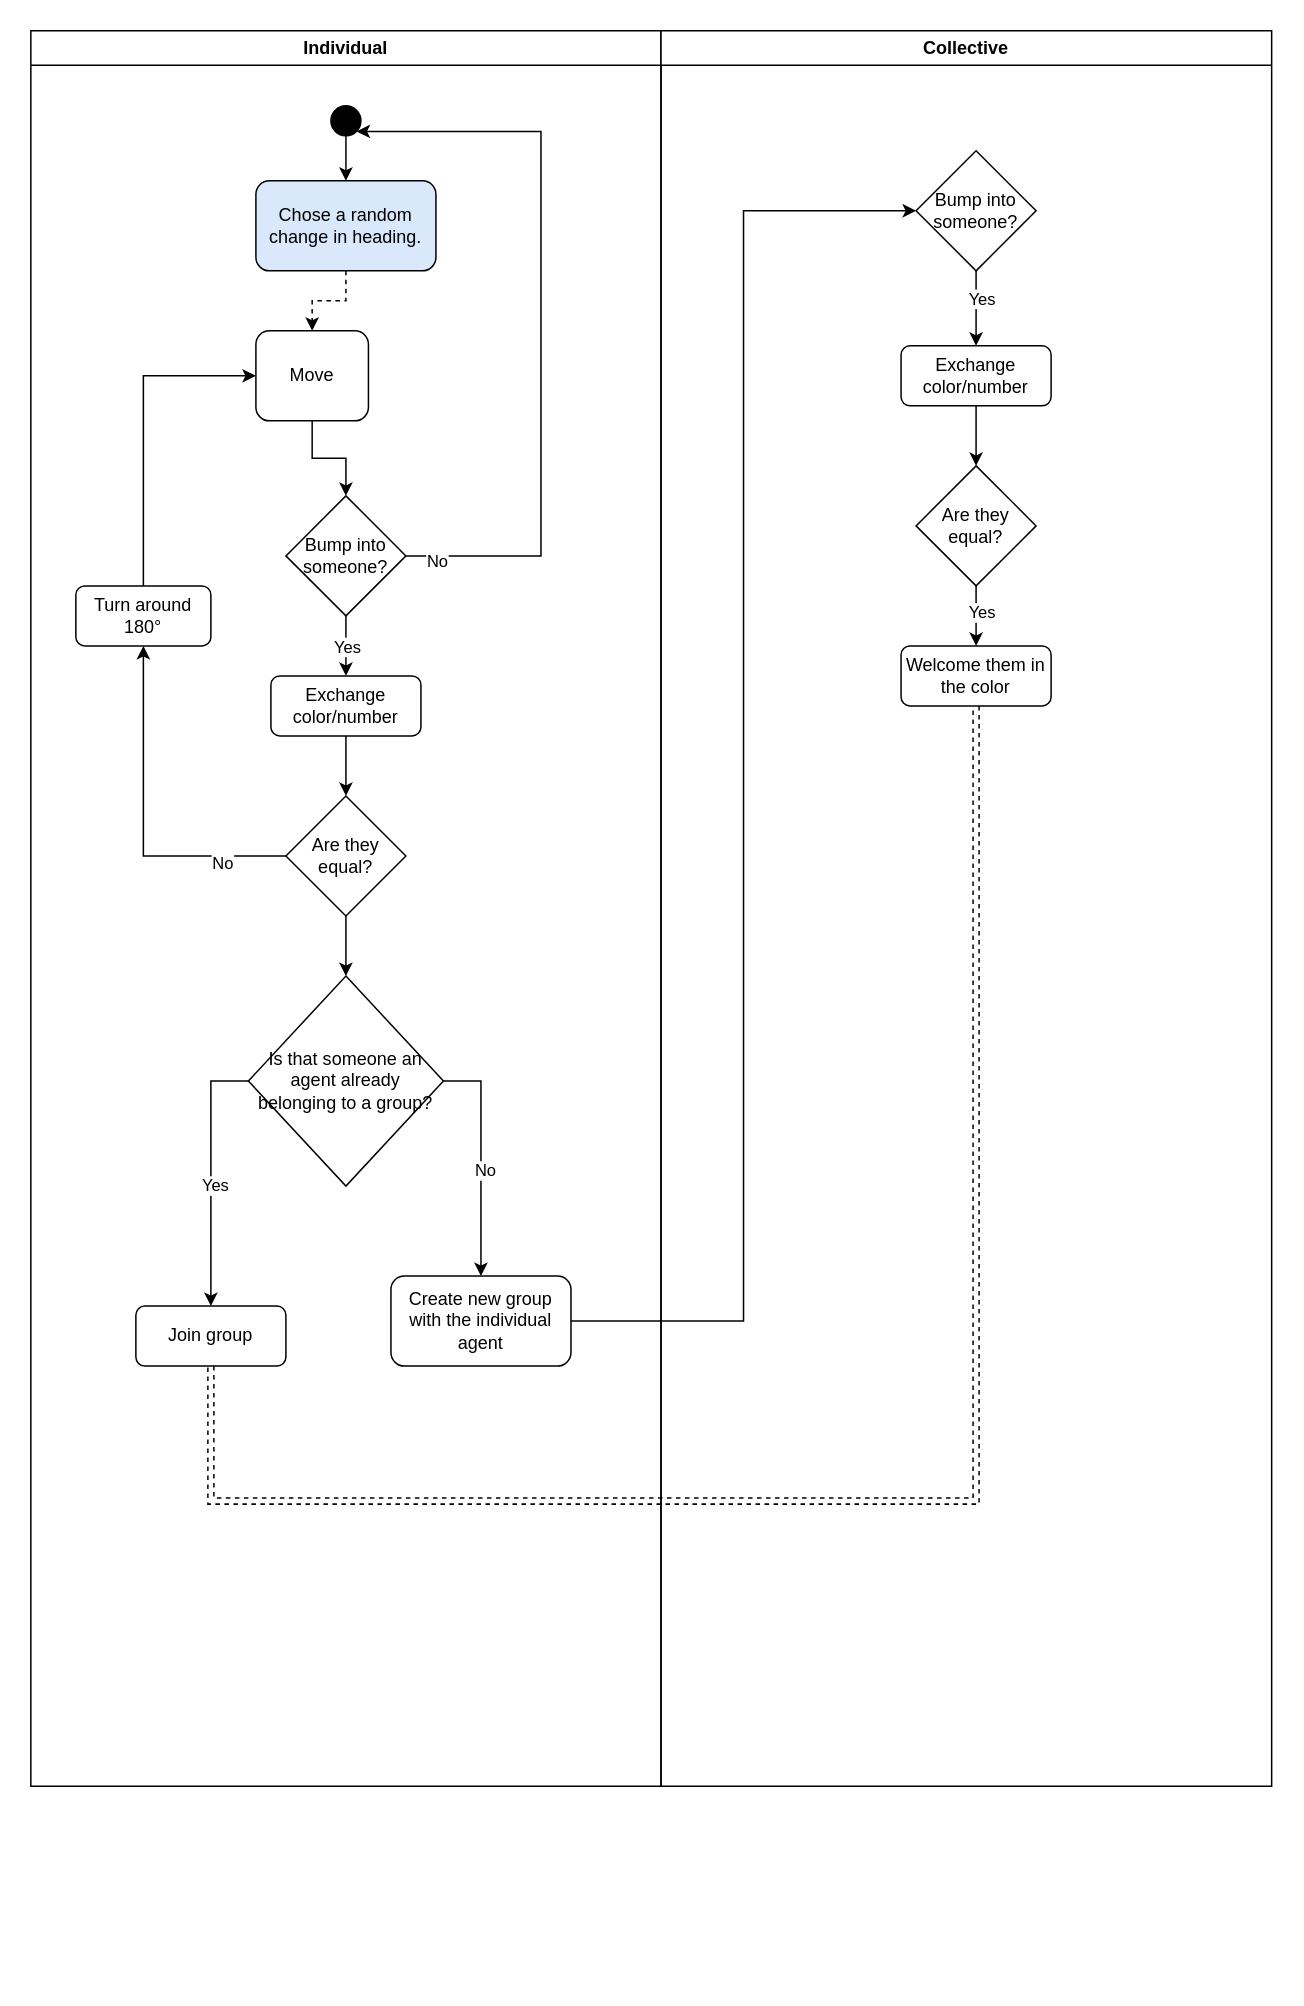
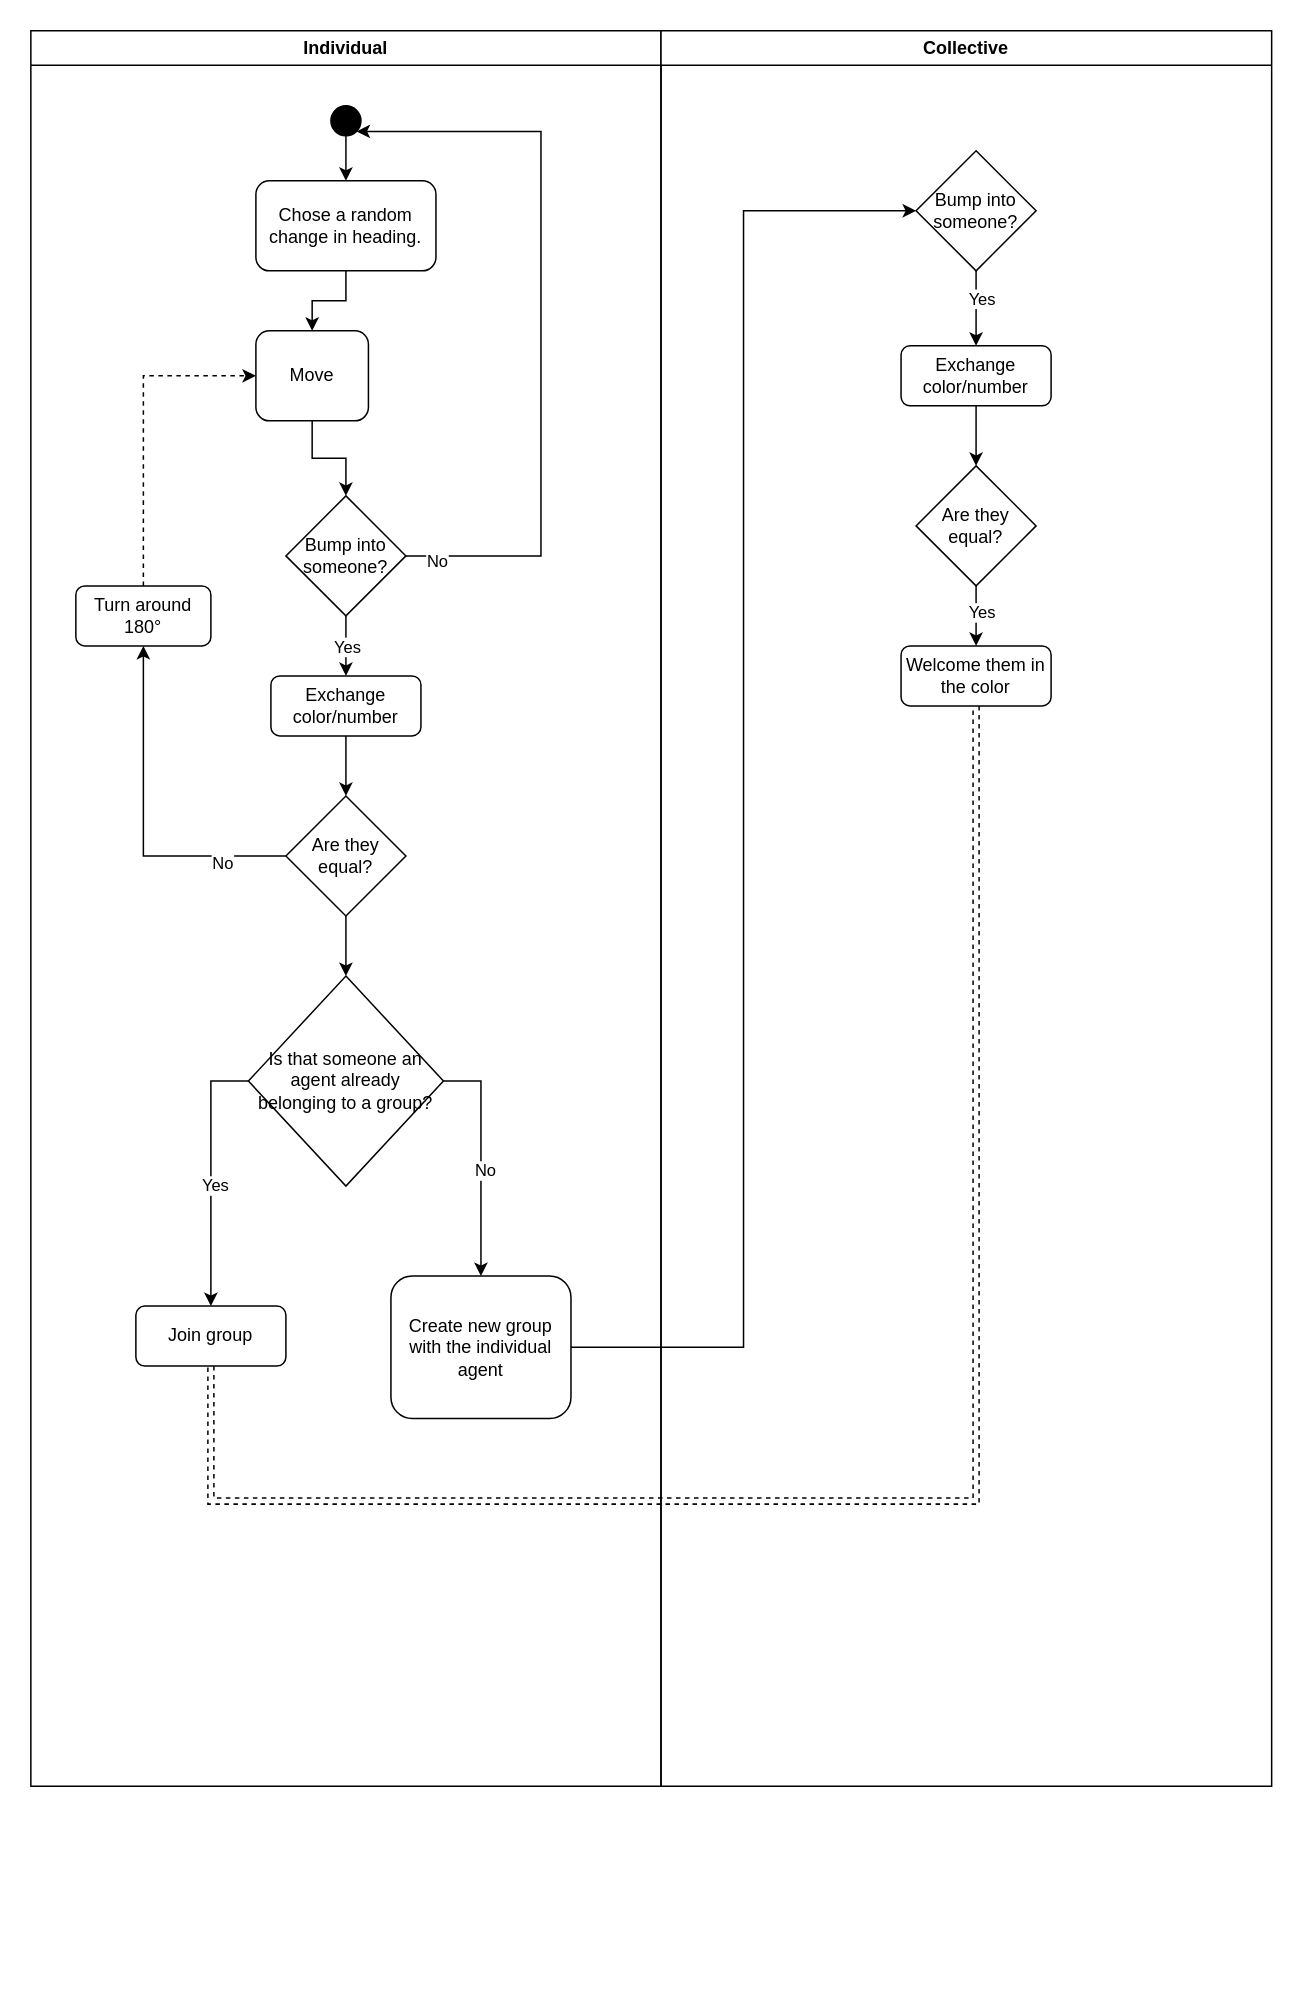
(346, 226) -> (346, 226)
(335, 301) -> (335, 301)
(143, 428) -> (143, 428)
(481, 1321) -> (481, 1347)
